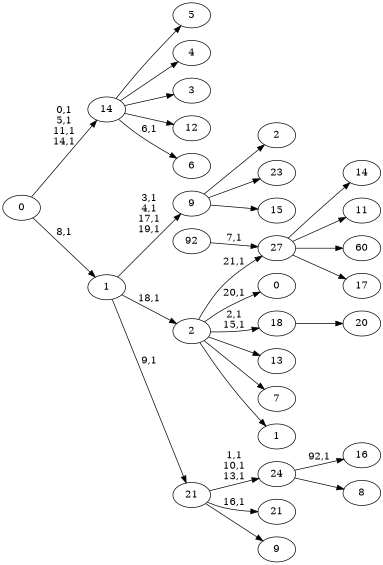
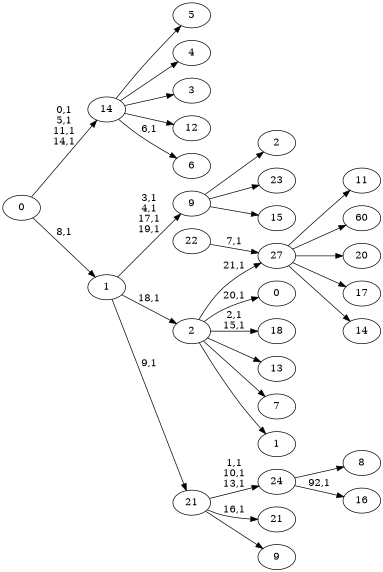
(192, 241) -> (192, 241)
(316, 324) -> (316, 256)
